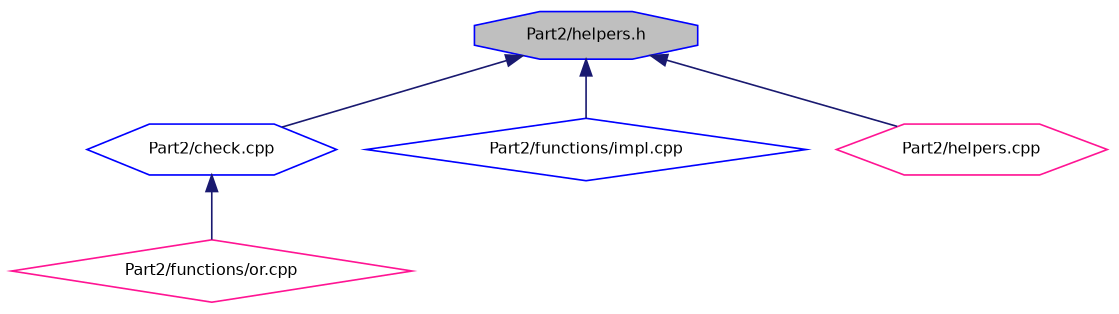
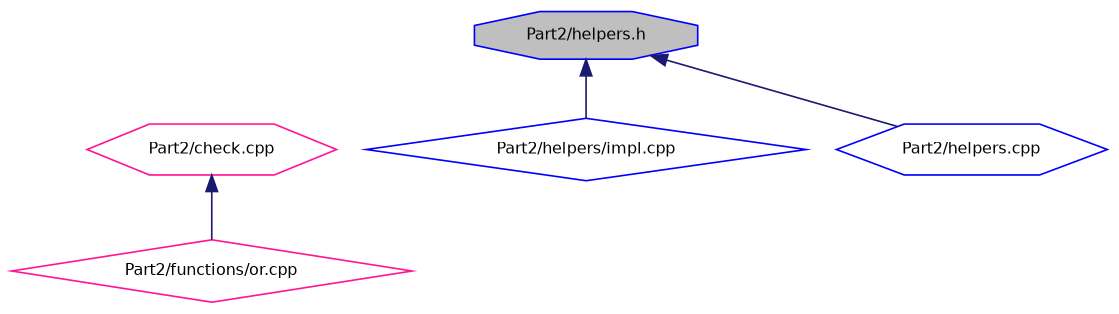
(394, 94) -> none
(212, 150) -> (212, 150)
(586, 150) -> (586, 150)
(972, 150) -> (972, 150)
